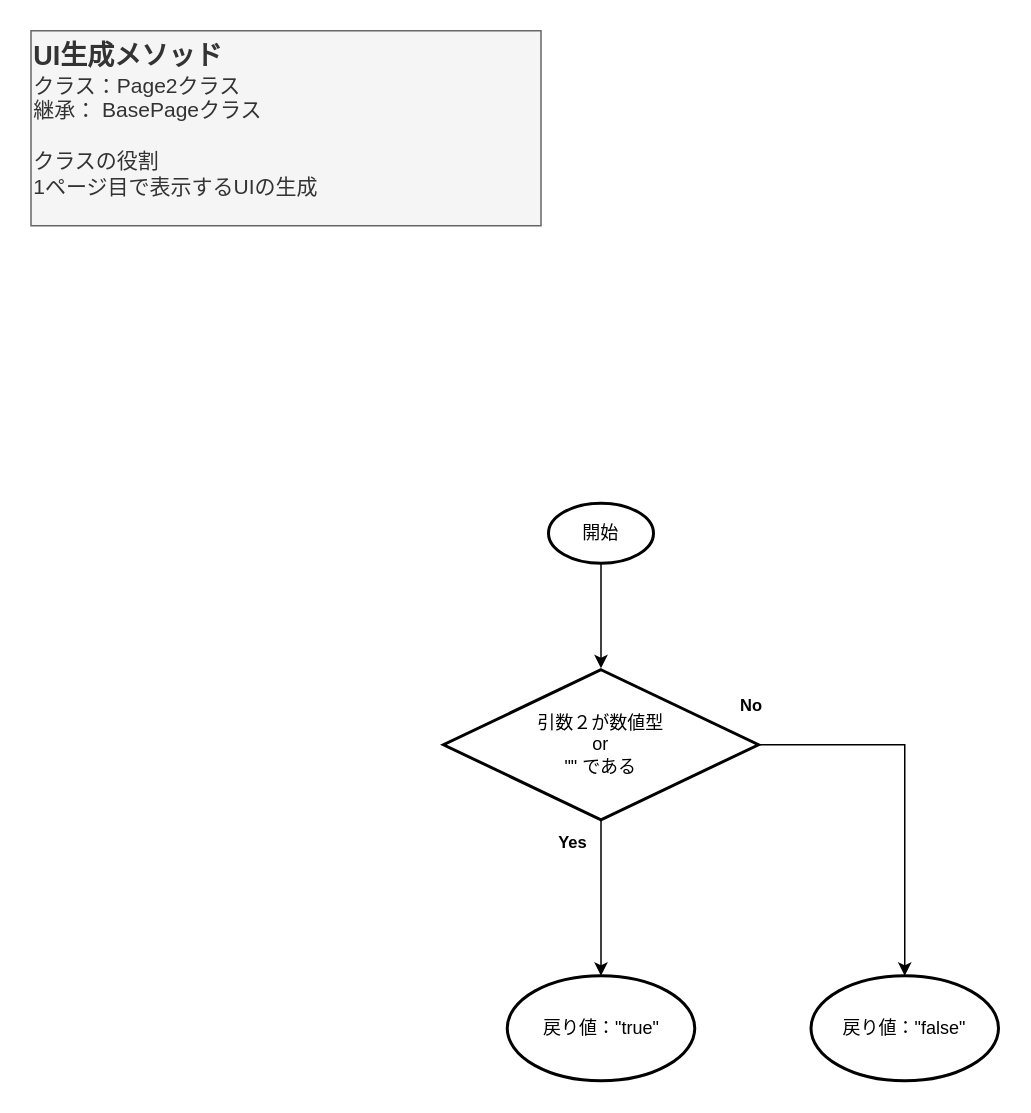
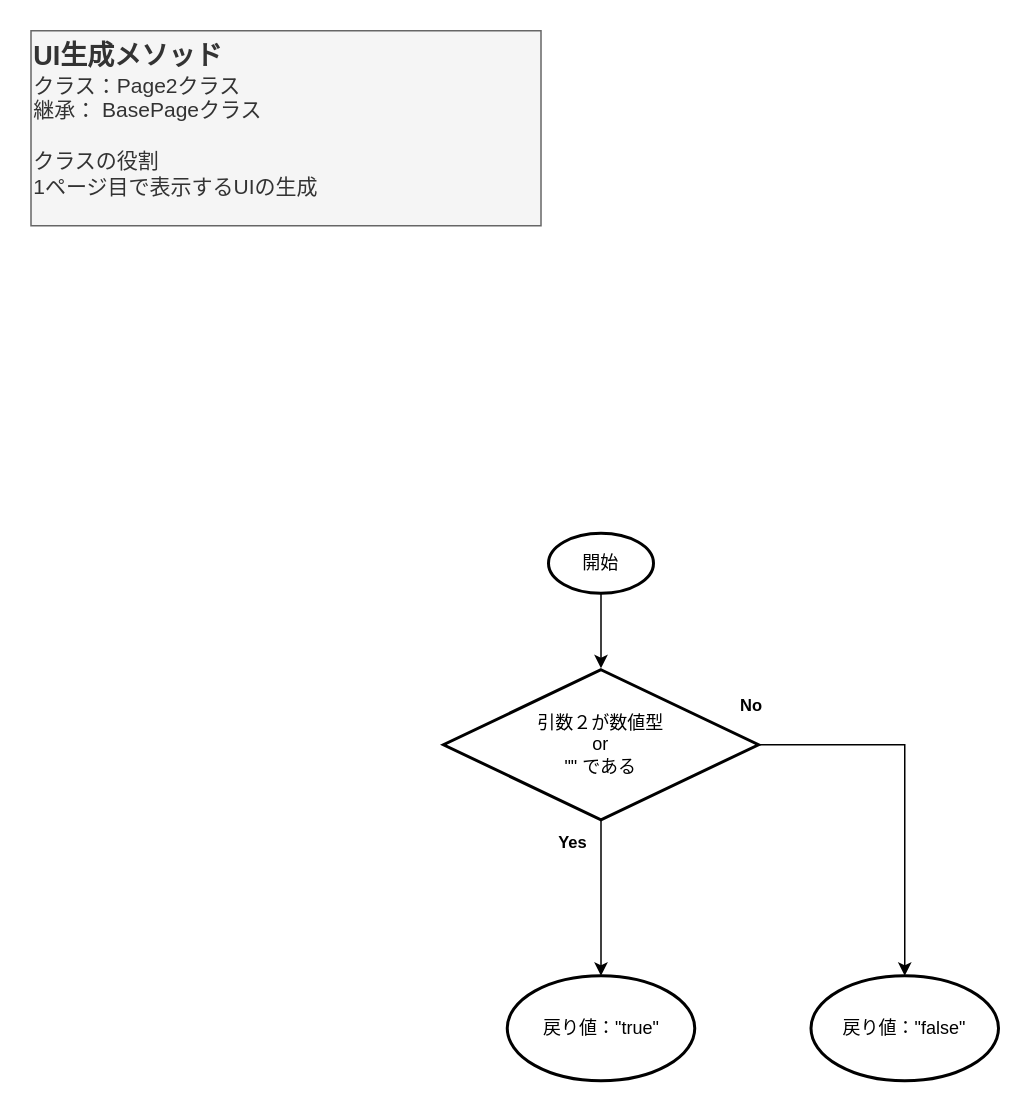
(601, 533) -> (601, 563)
